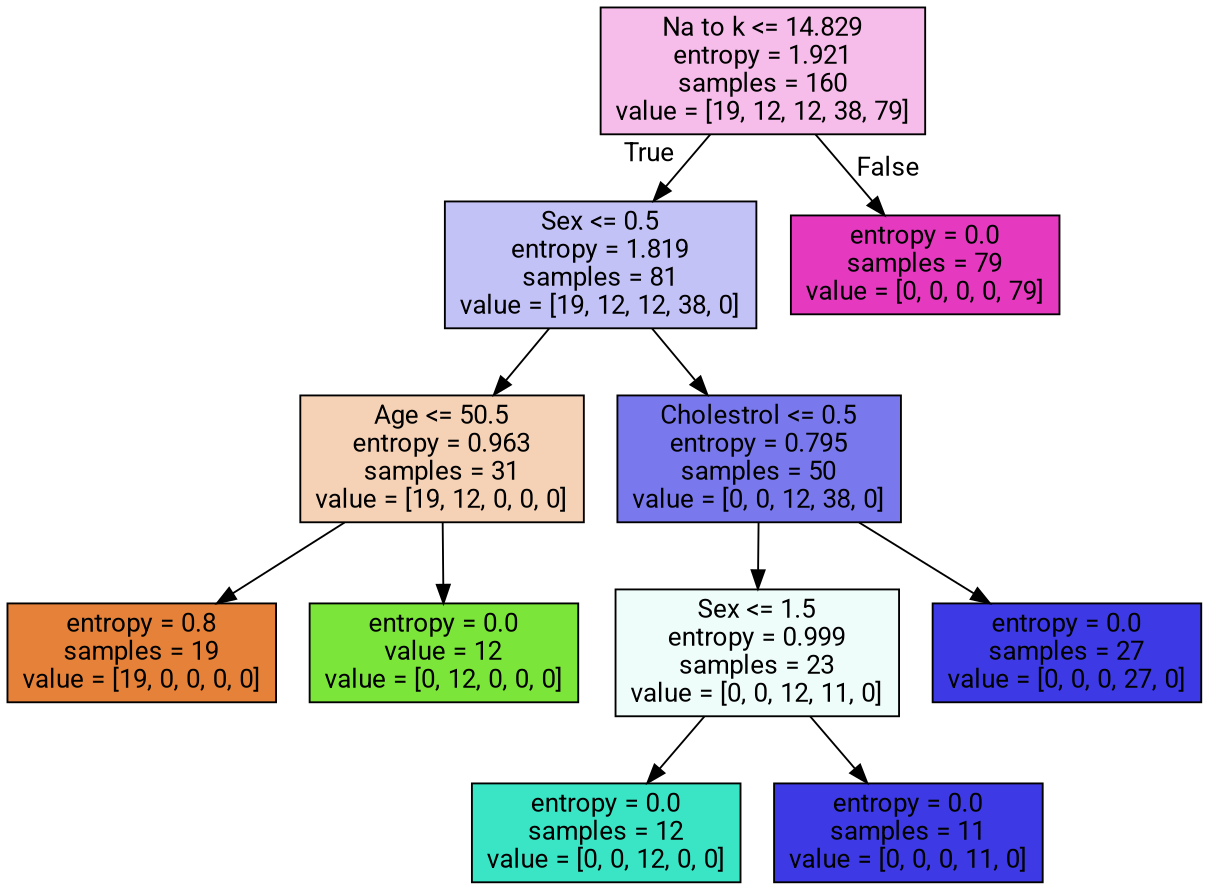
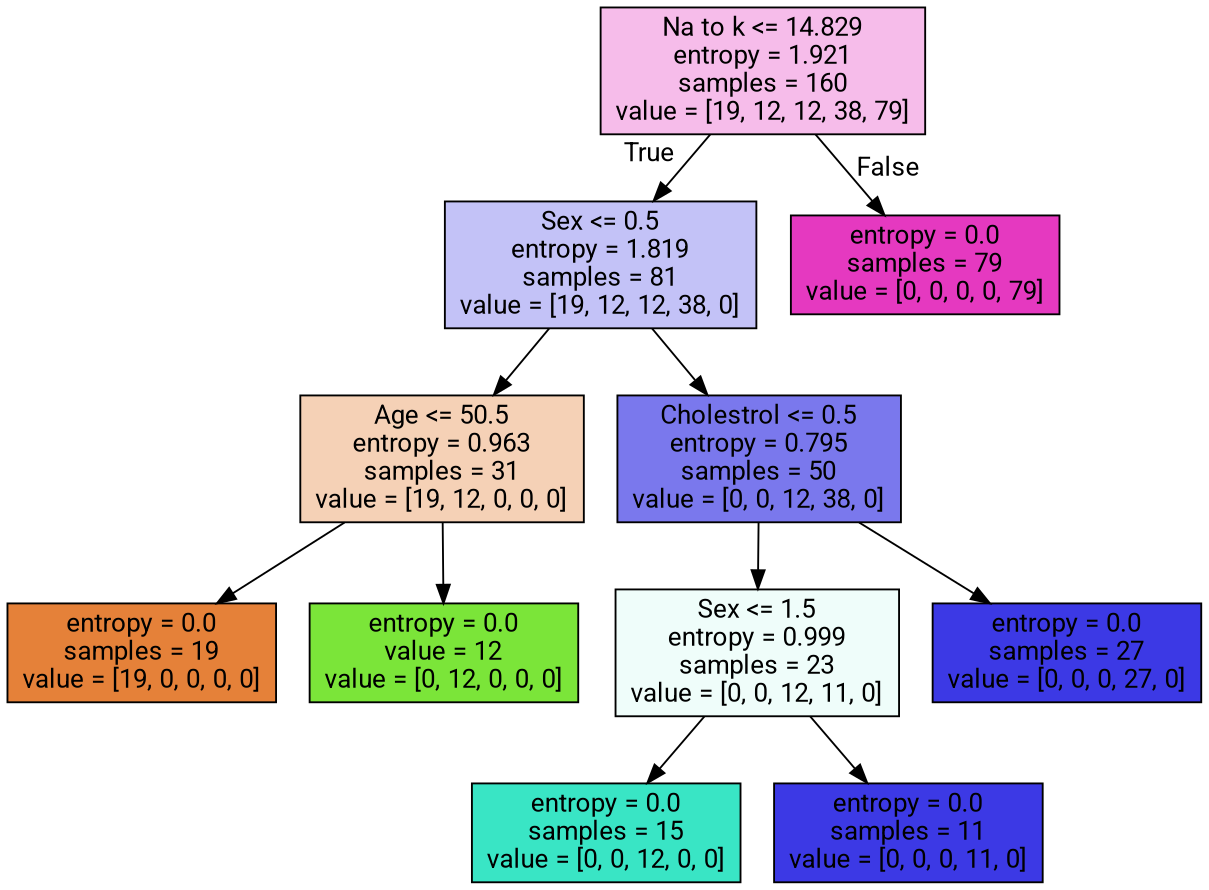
(142, 653) -> (142, 653)
(606, 833) -> (606, 833)
